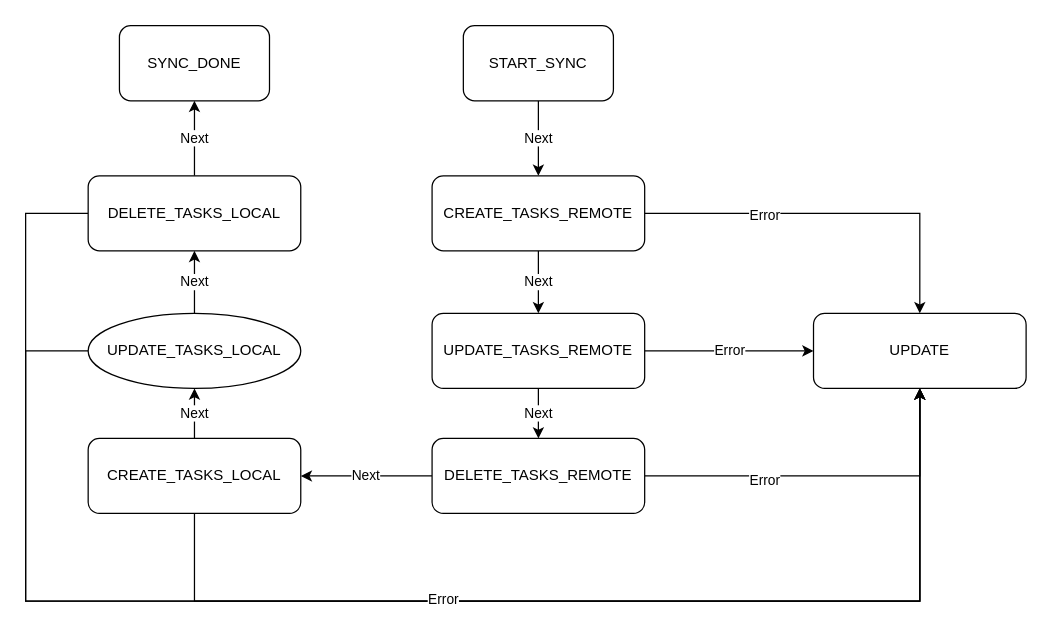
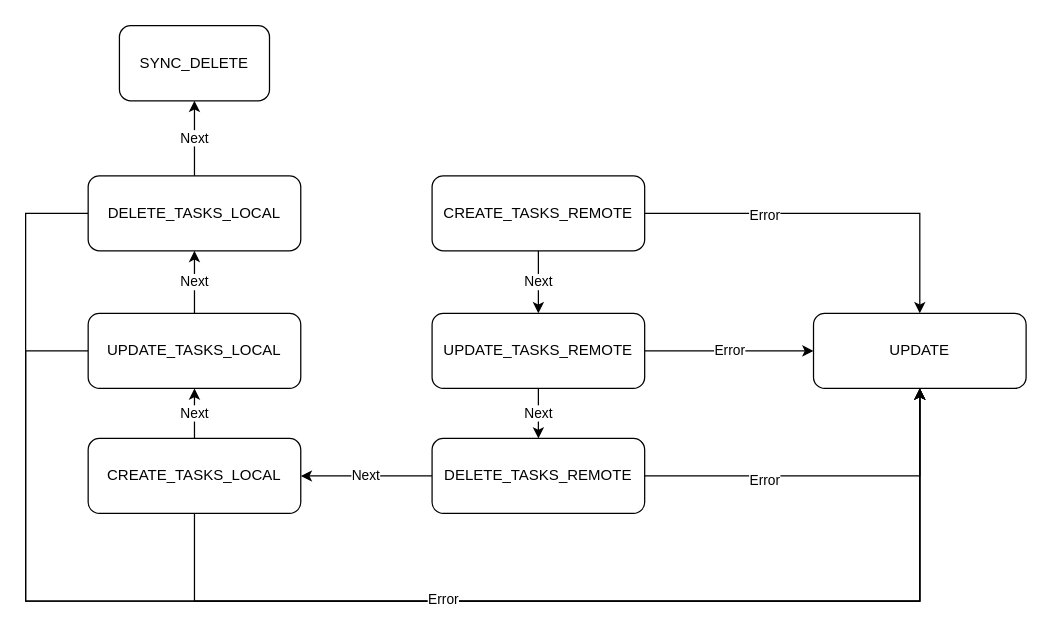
(194, 63) -> (194, 63)
(538, 63) -> none
(538, 134) -> none
(194, 351) -> (194, 351)
